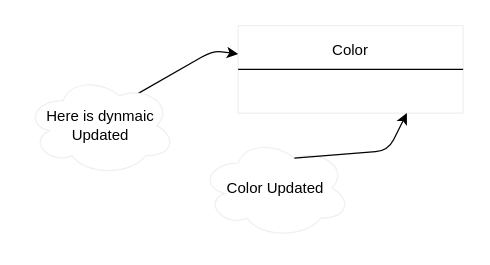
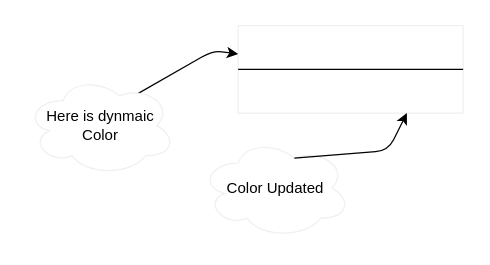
(351, 51) -> none
(101, 126) -> (101, 126)
